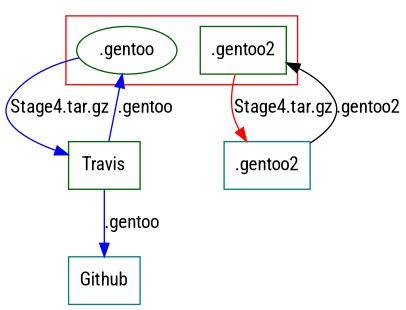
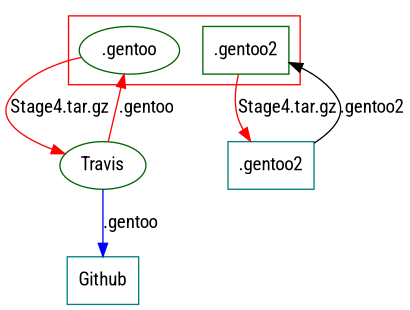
(11, 97) -> (12, 95)
(114, 115) -> (115, 115)
(104, 165) -> (103, 165)
